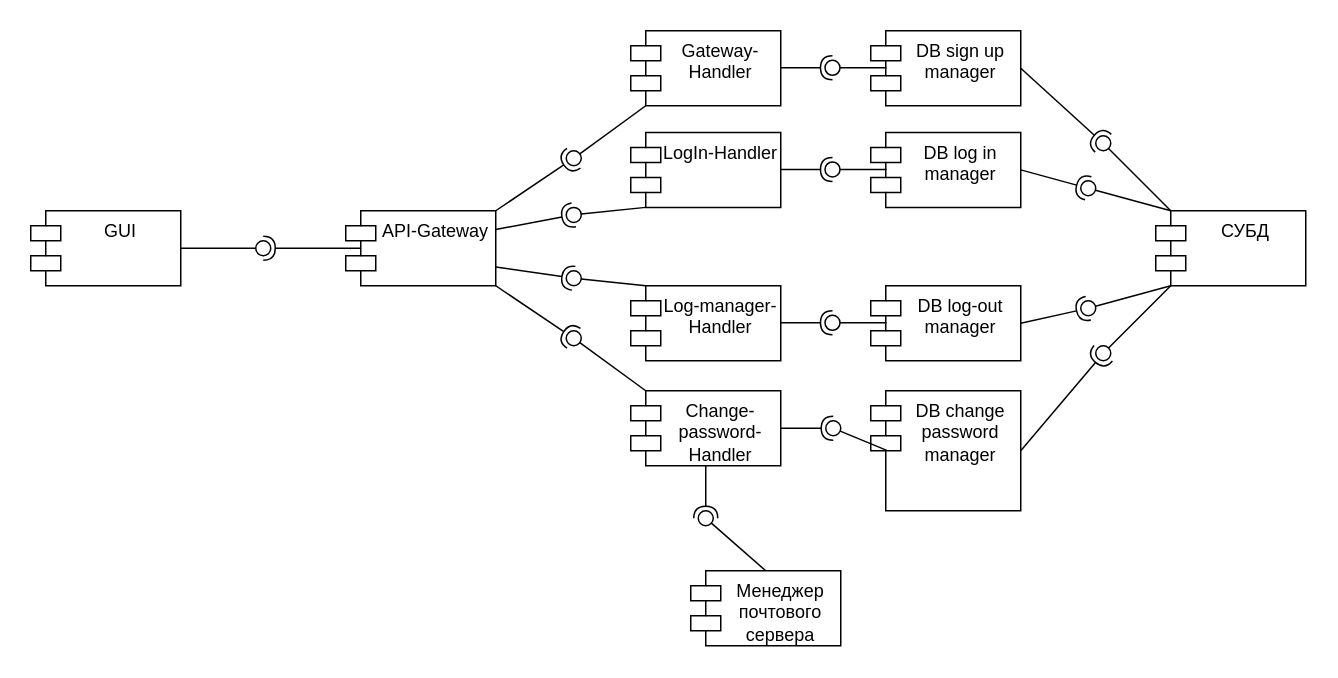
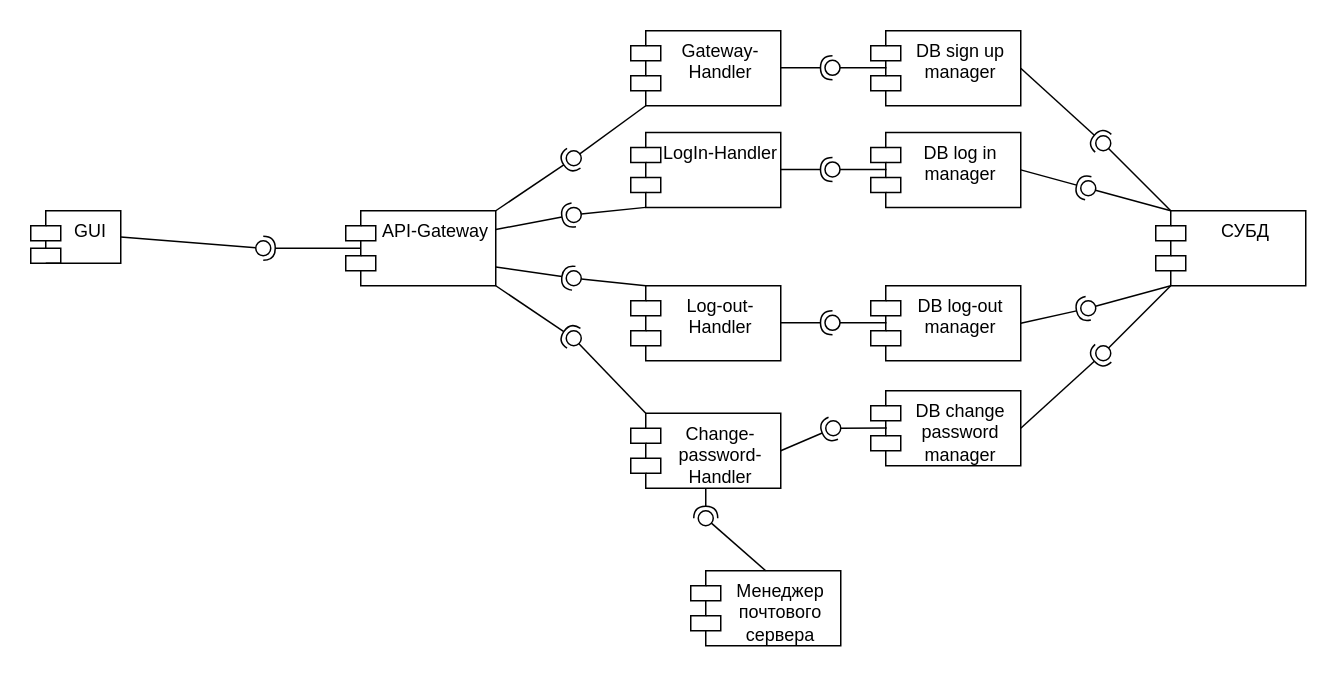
(106, 248) -> (76, 237)
(721, 318) -> (721, 318)
(706, 428) -> (706, 451)
(946, 451) -> (946, 428)
